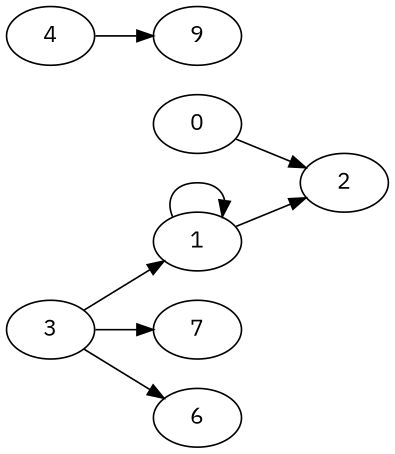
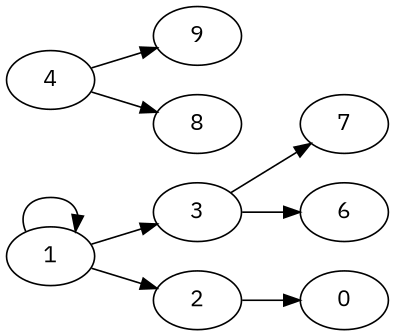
none -> (197, 124)
(263, 150) -> (263, 300)
(117, 290) -> (116, 237)
